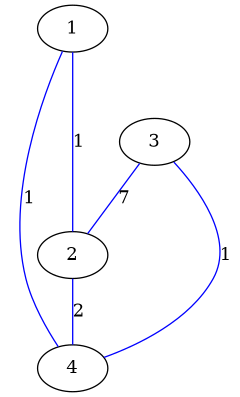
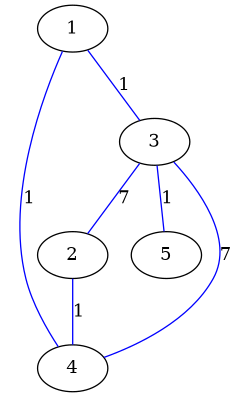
(73, 142) -> (114, 85)
none -> (166, 255)
(226, 255) -> (226, 255)
(79, 312) -> (79, 312)
